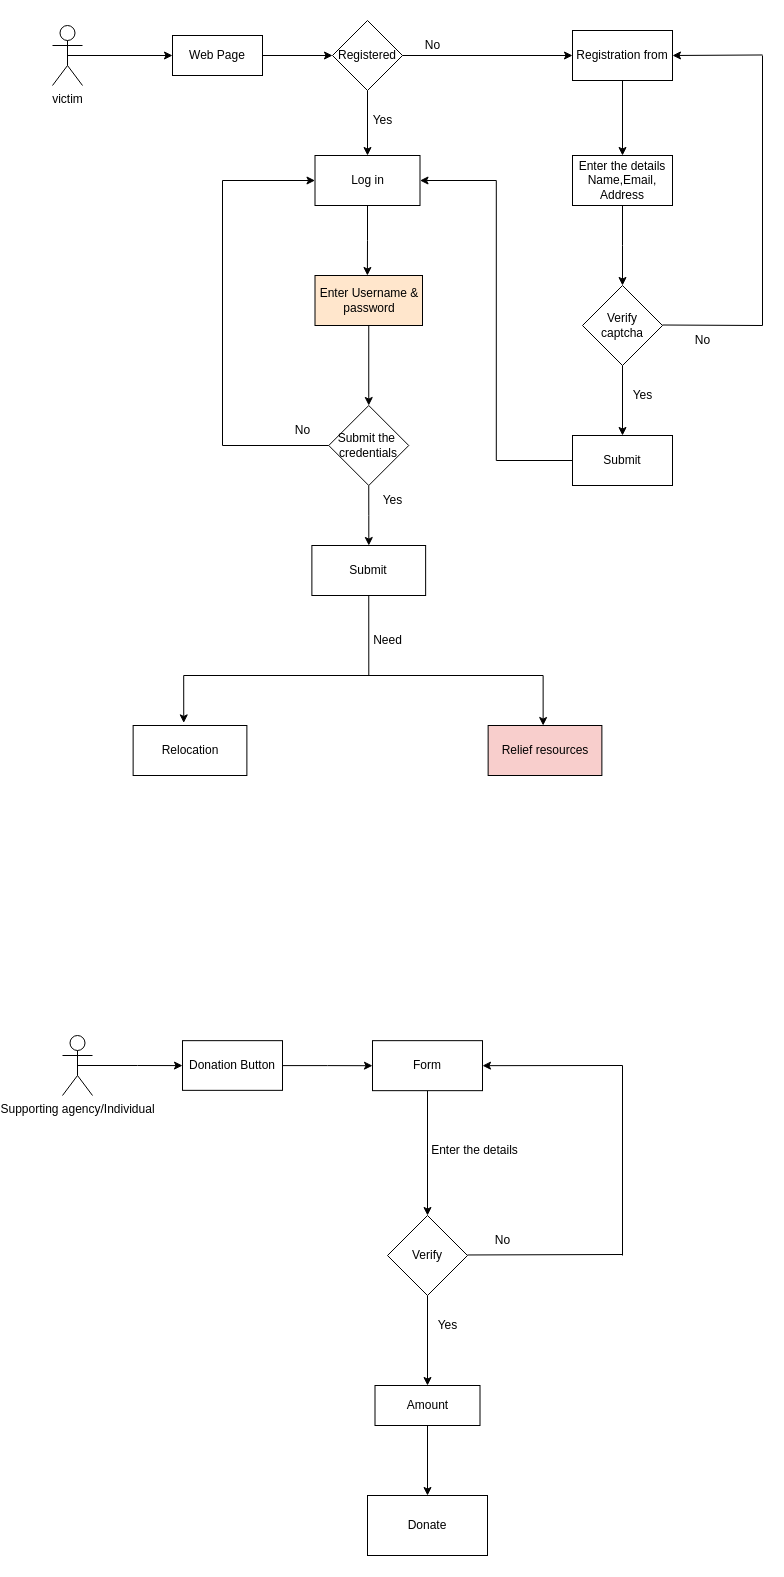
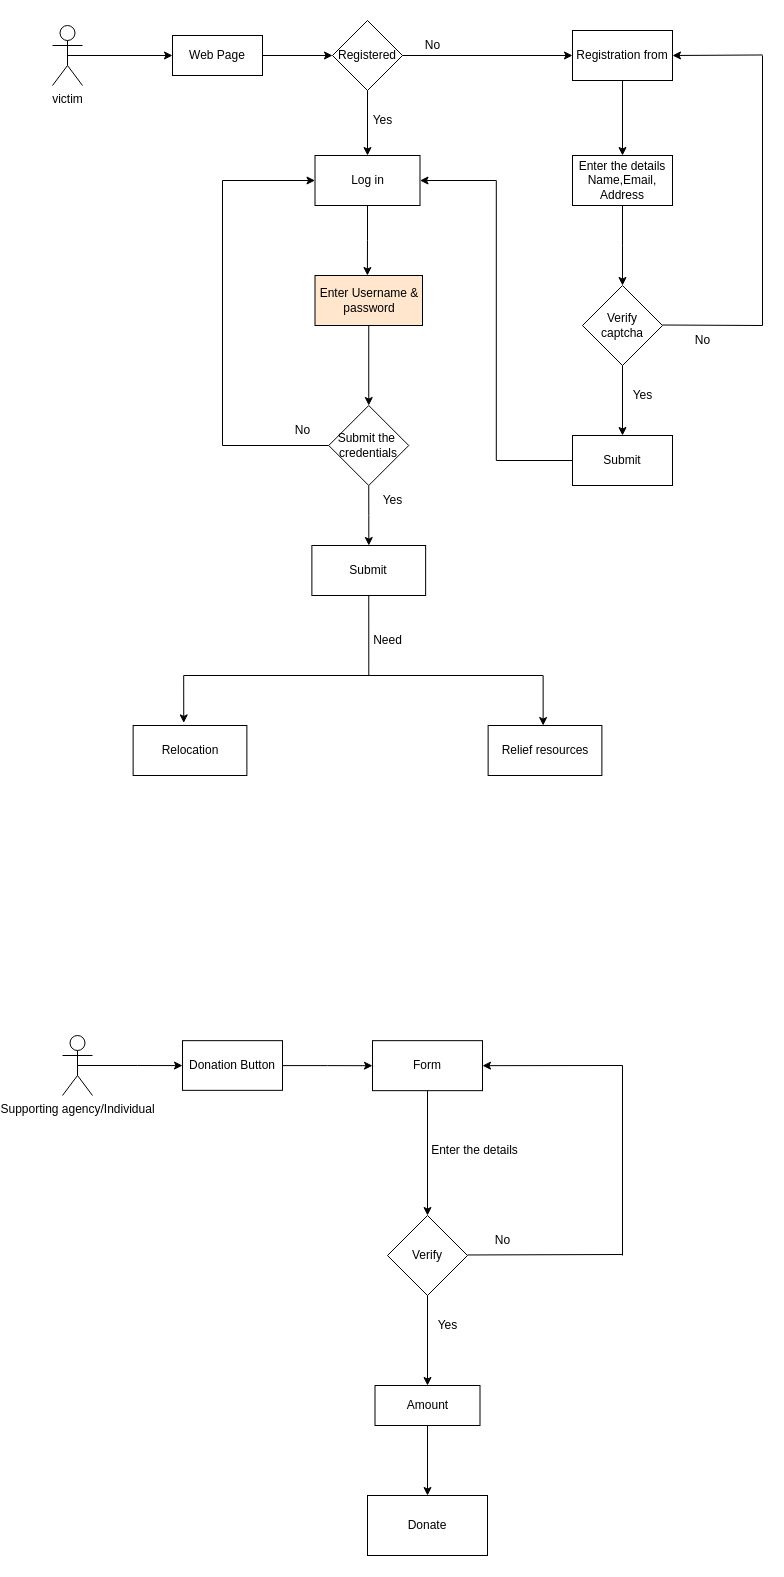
(545, 751) -> (545, 751)
